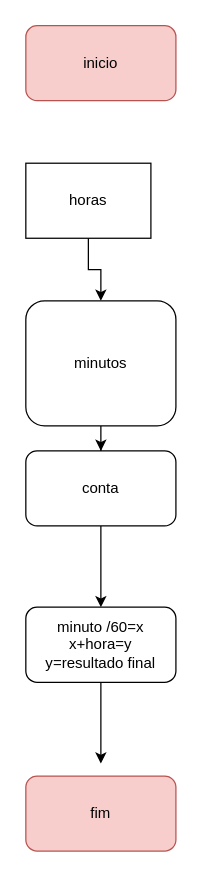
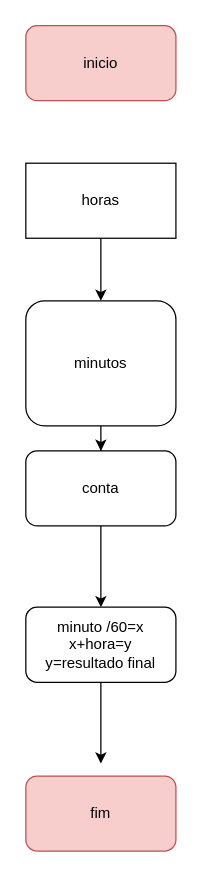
(88, 201) -> (101, 201)
